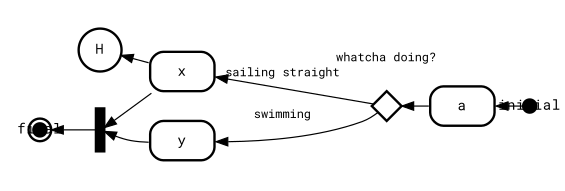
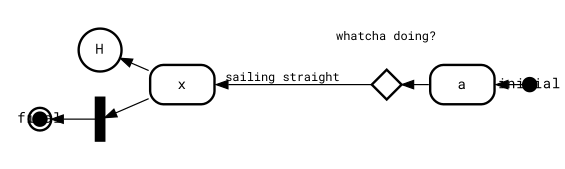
(182, 141) -> none
